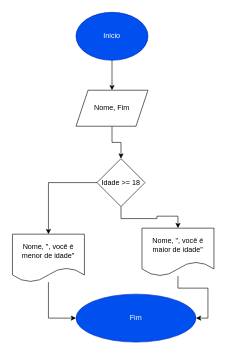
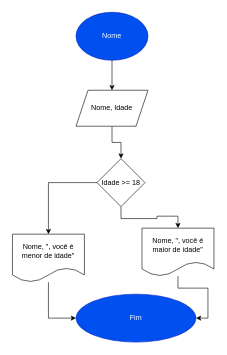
(112, 36) -> (112, 36)
(112, 108) -> (112, 108)
